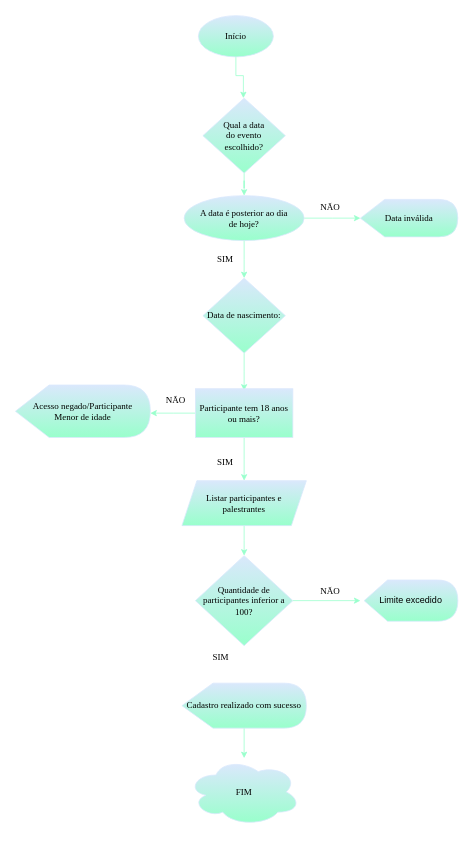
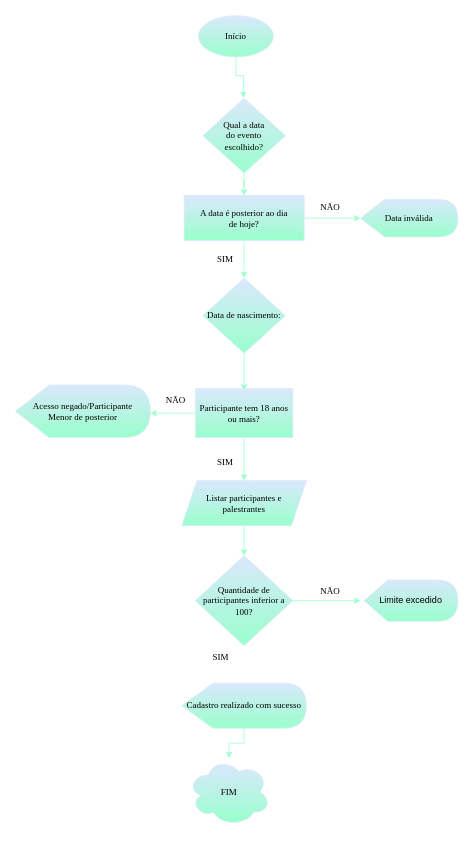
(244, 218) -> (244, 218)
(83, 411) -> (83, 411)
(244, 792) -> (229, 792)
